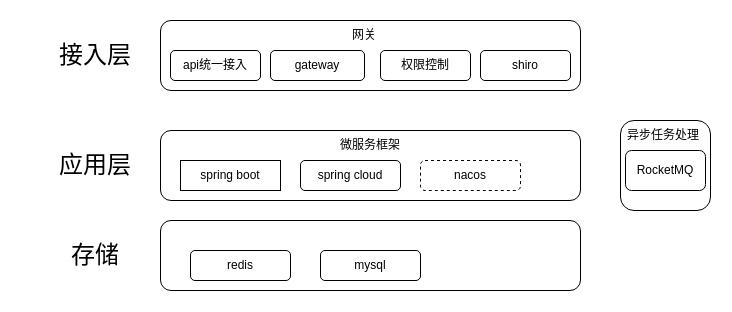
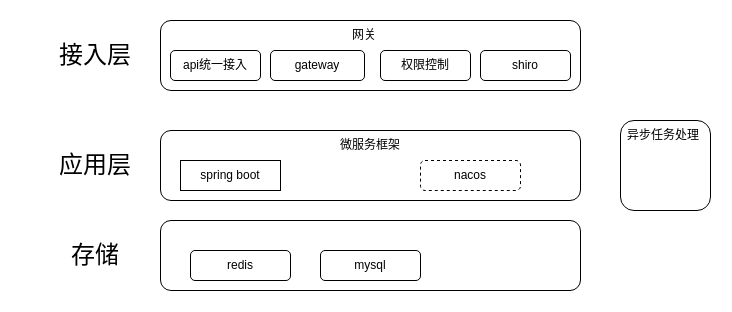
(666, 171) -> none
(351, 176) -> none
